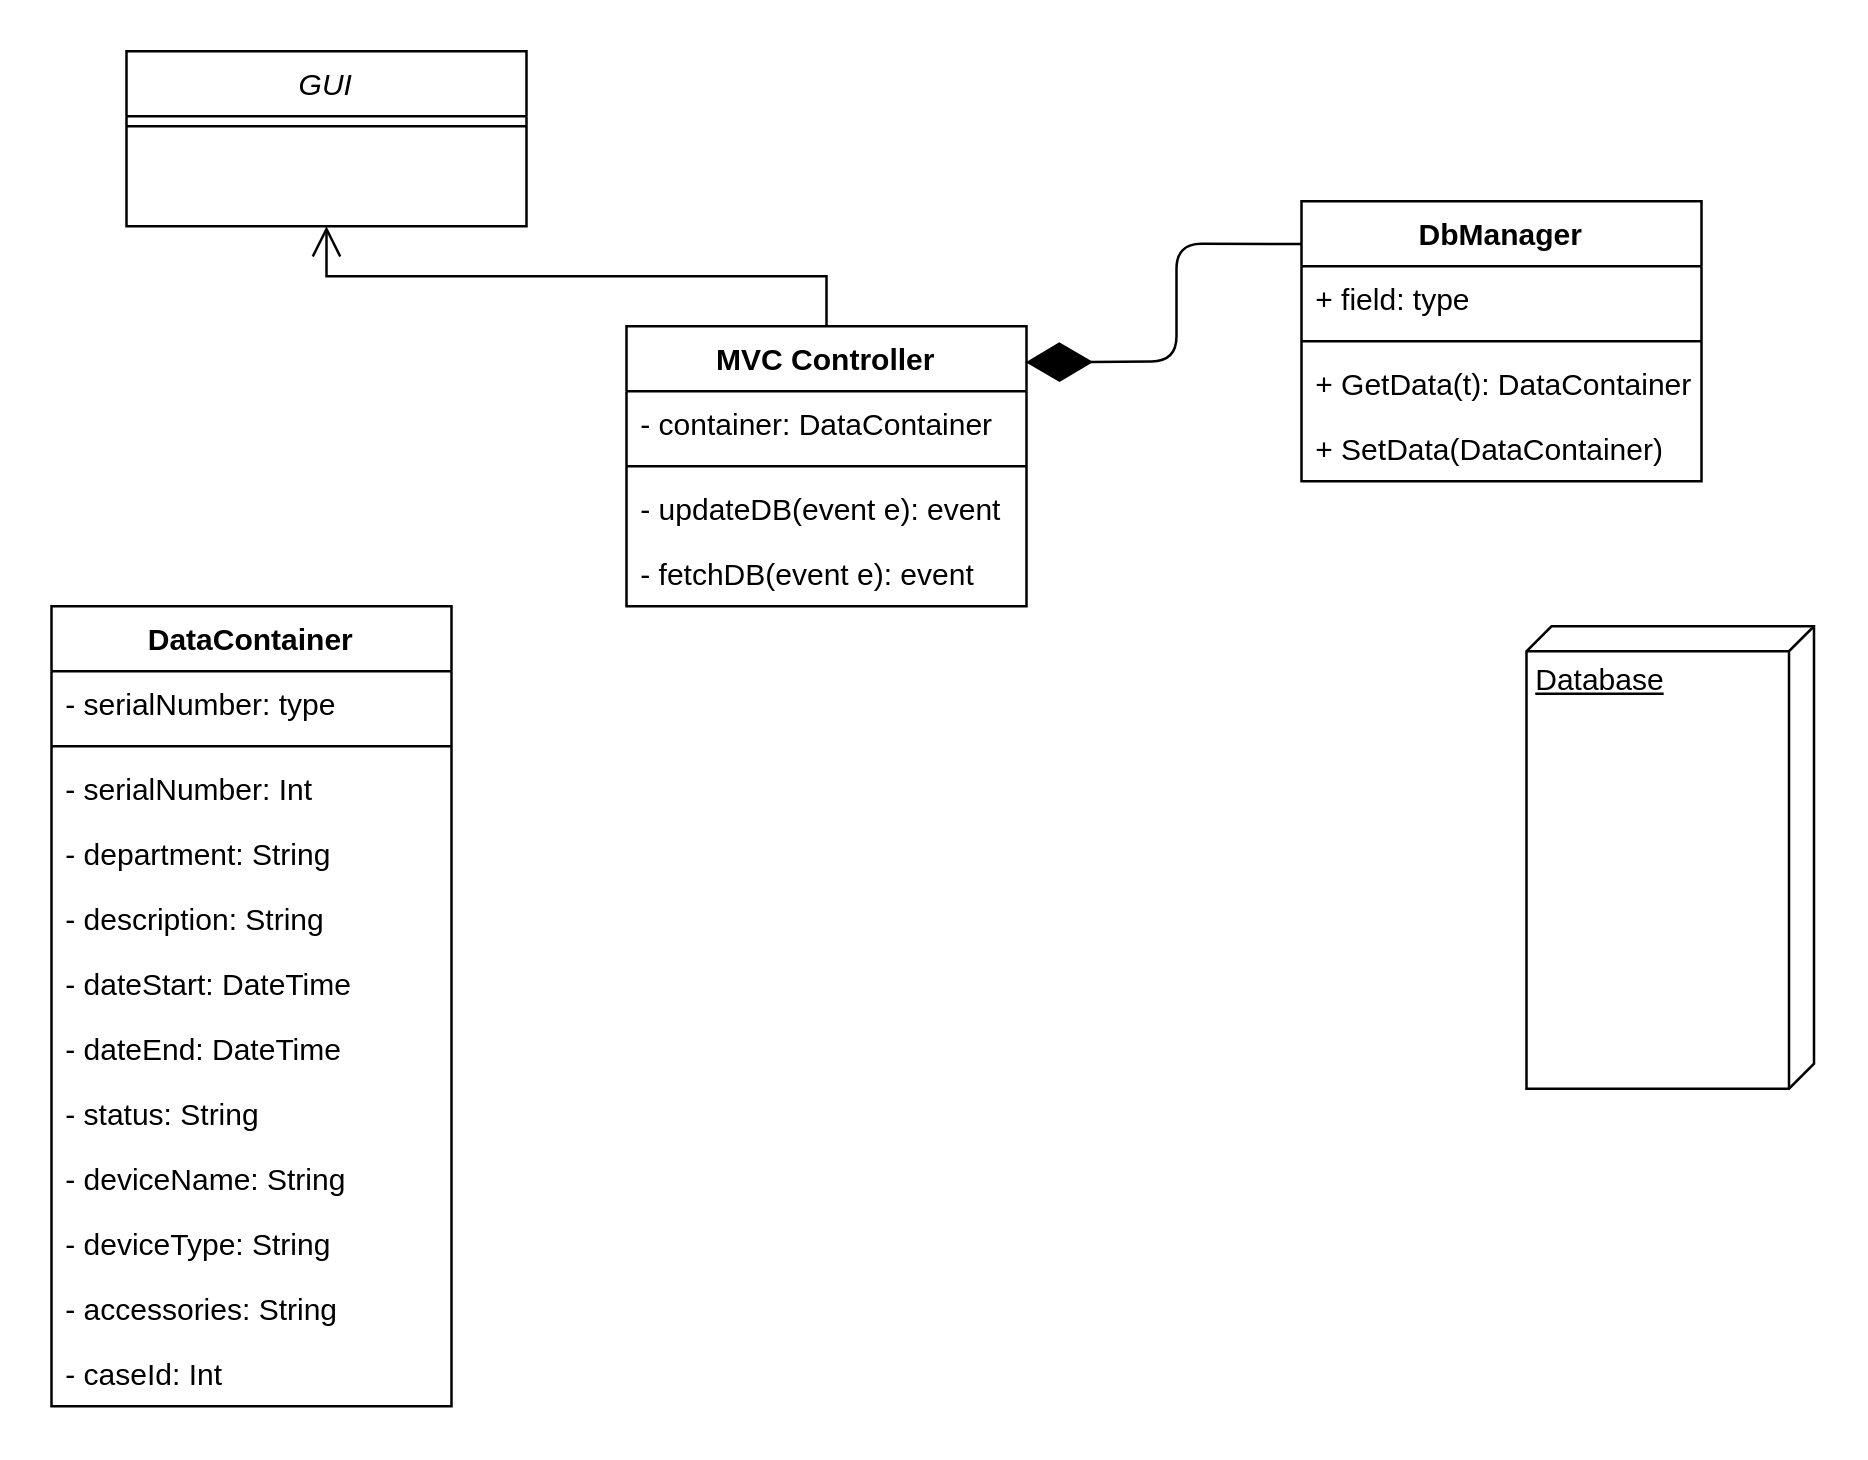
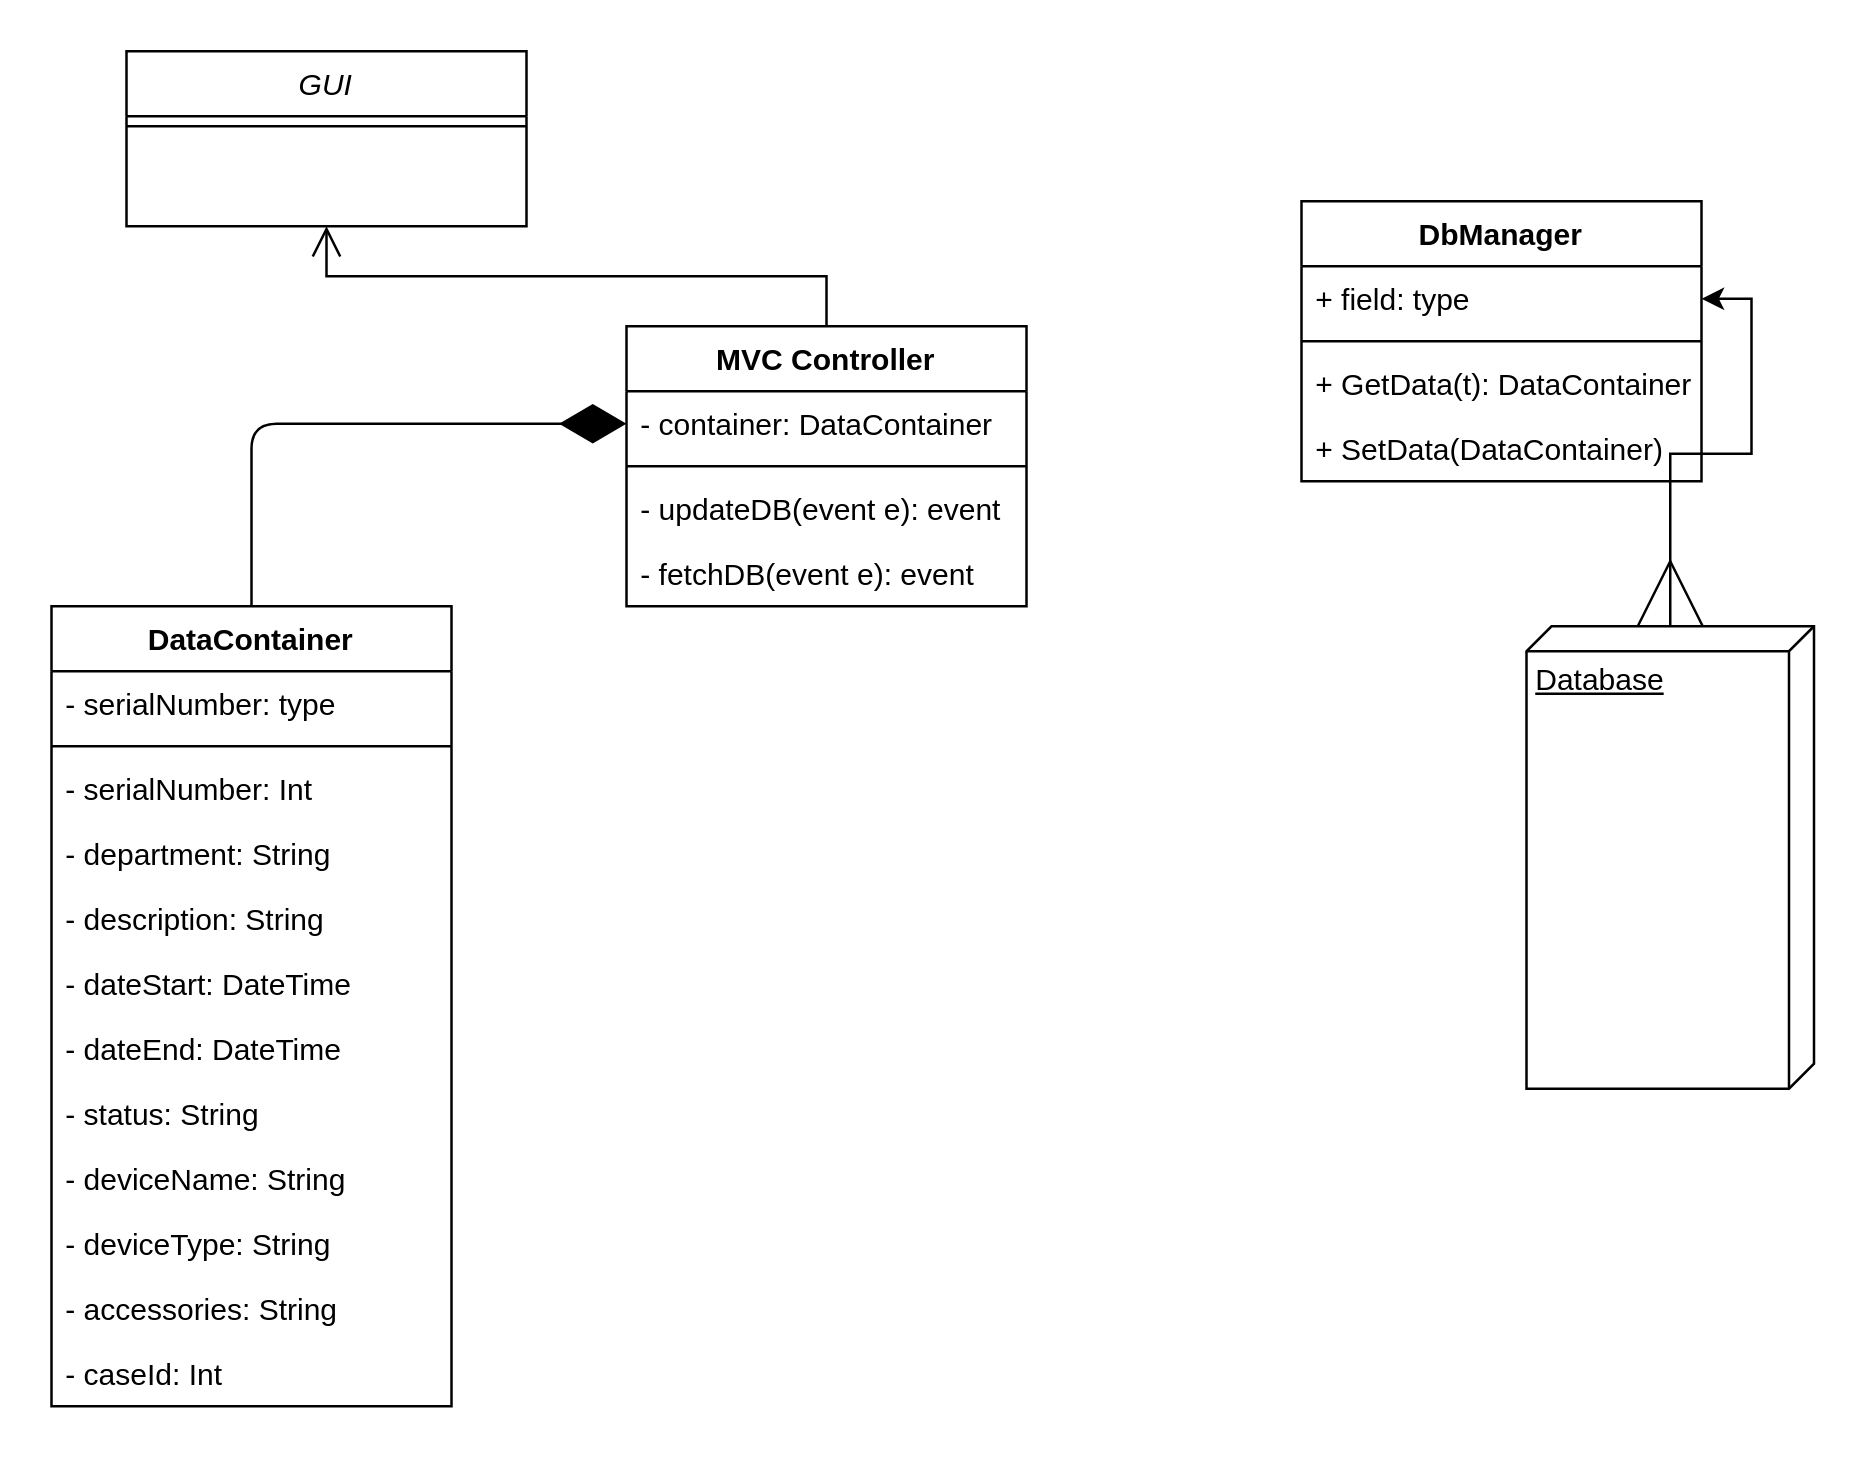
(1176, 283) -> none
none -> (1751, 382)
none -> (323, 424)
